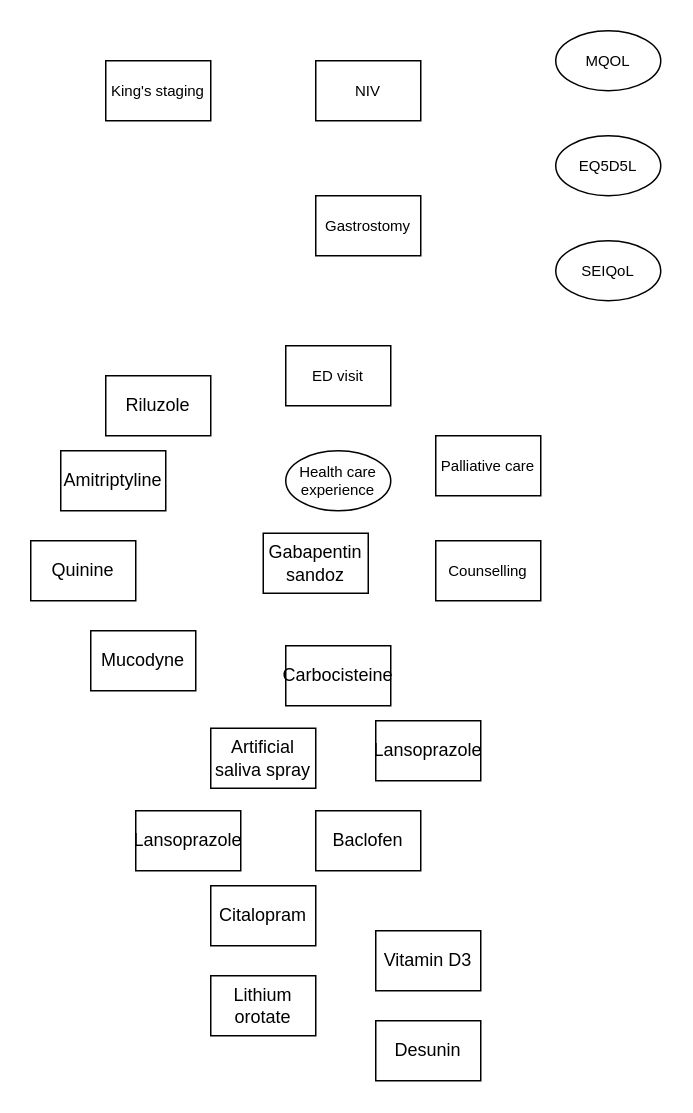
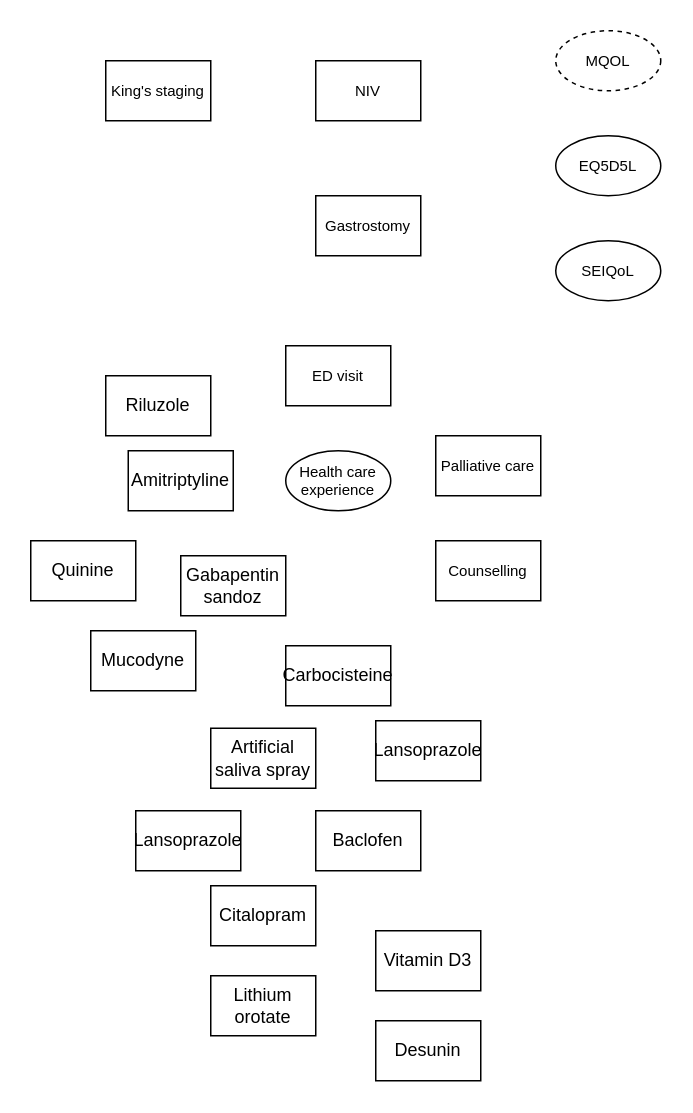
(608, 61) -> (608, 61)
(113, 481) -> (181, 481)
(316, 563) -> (233, 586)
